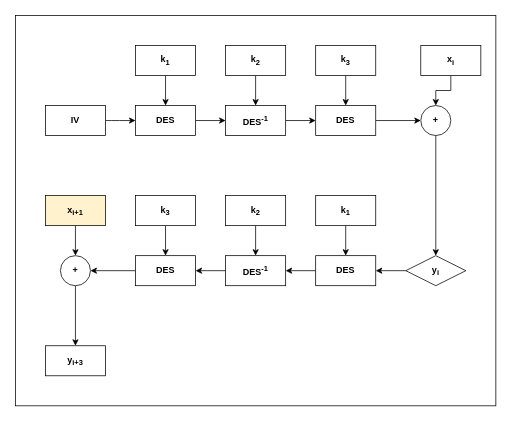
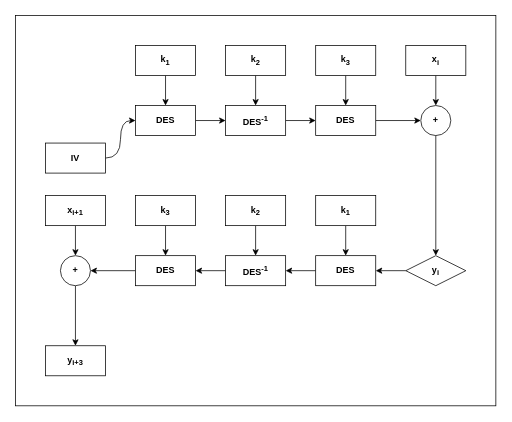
(450, 60) -> (435, 60)
(75, 120) -> (75, 158)
(75, 210) -> (75, 210)
